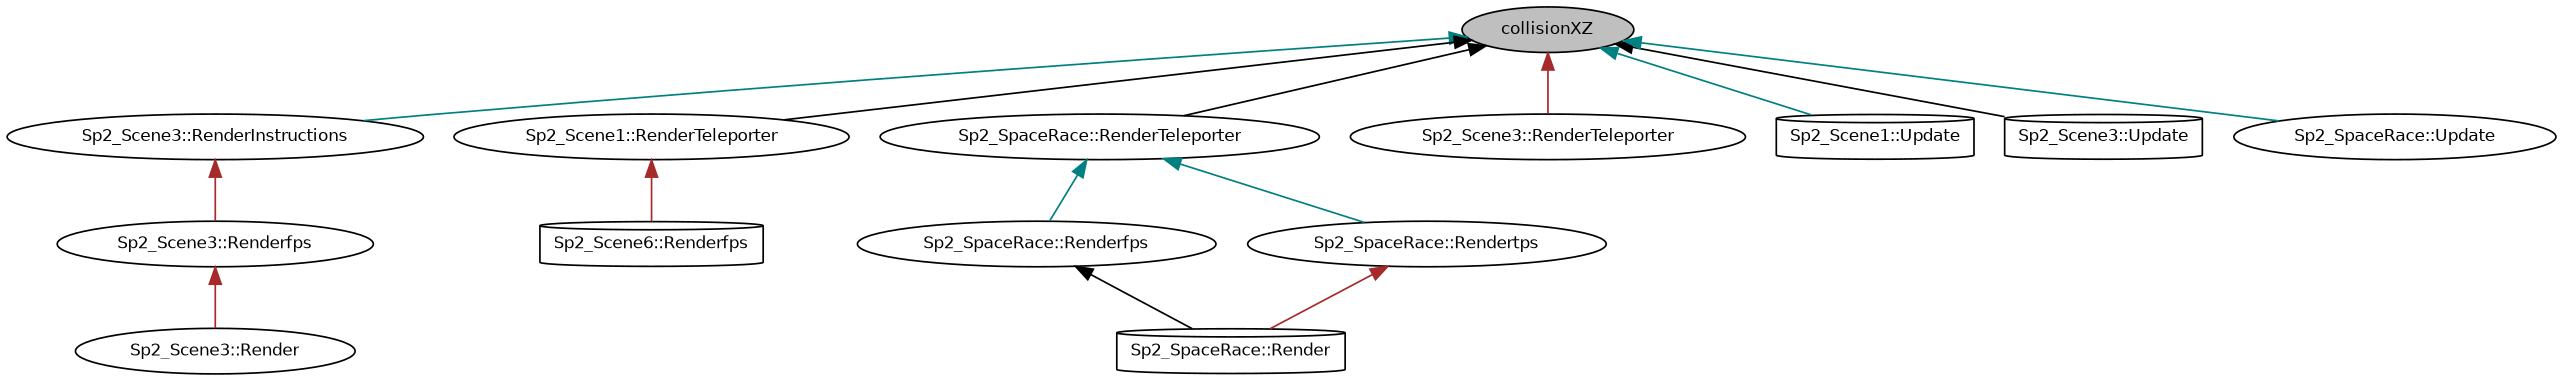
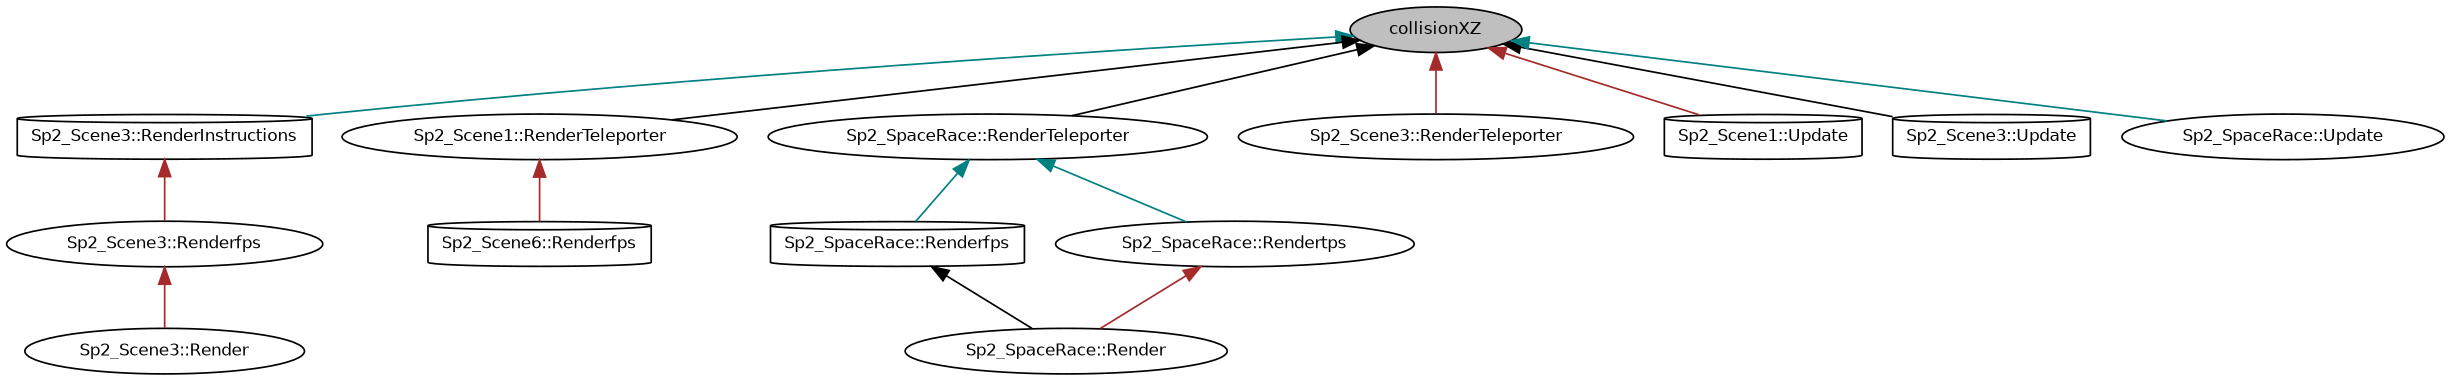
(1714, 84) -> (1602, 84)
(215, 137) -> (165, 137)
(1037, 244) -> (897, 244)
(1231, 351) -> (1066, 351)
